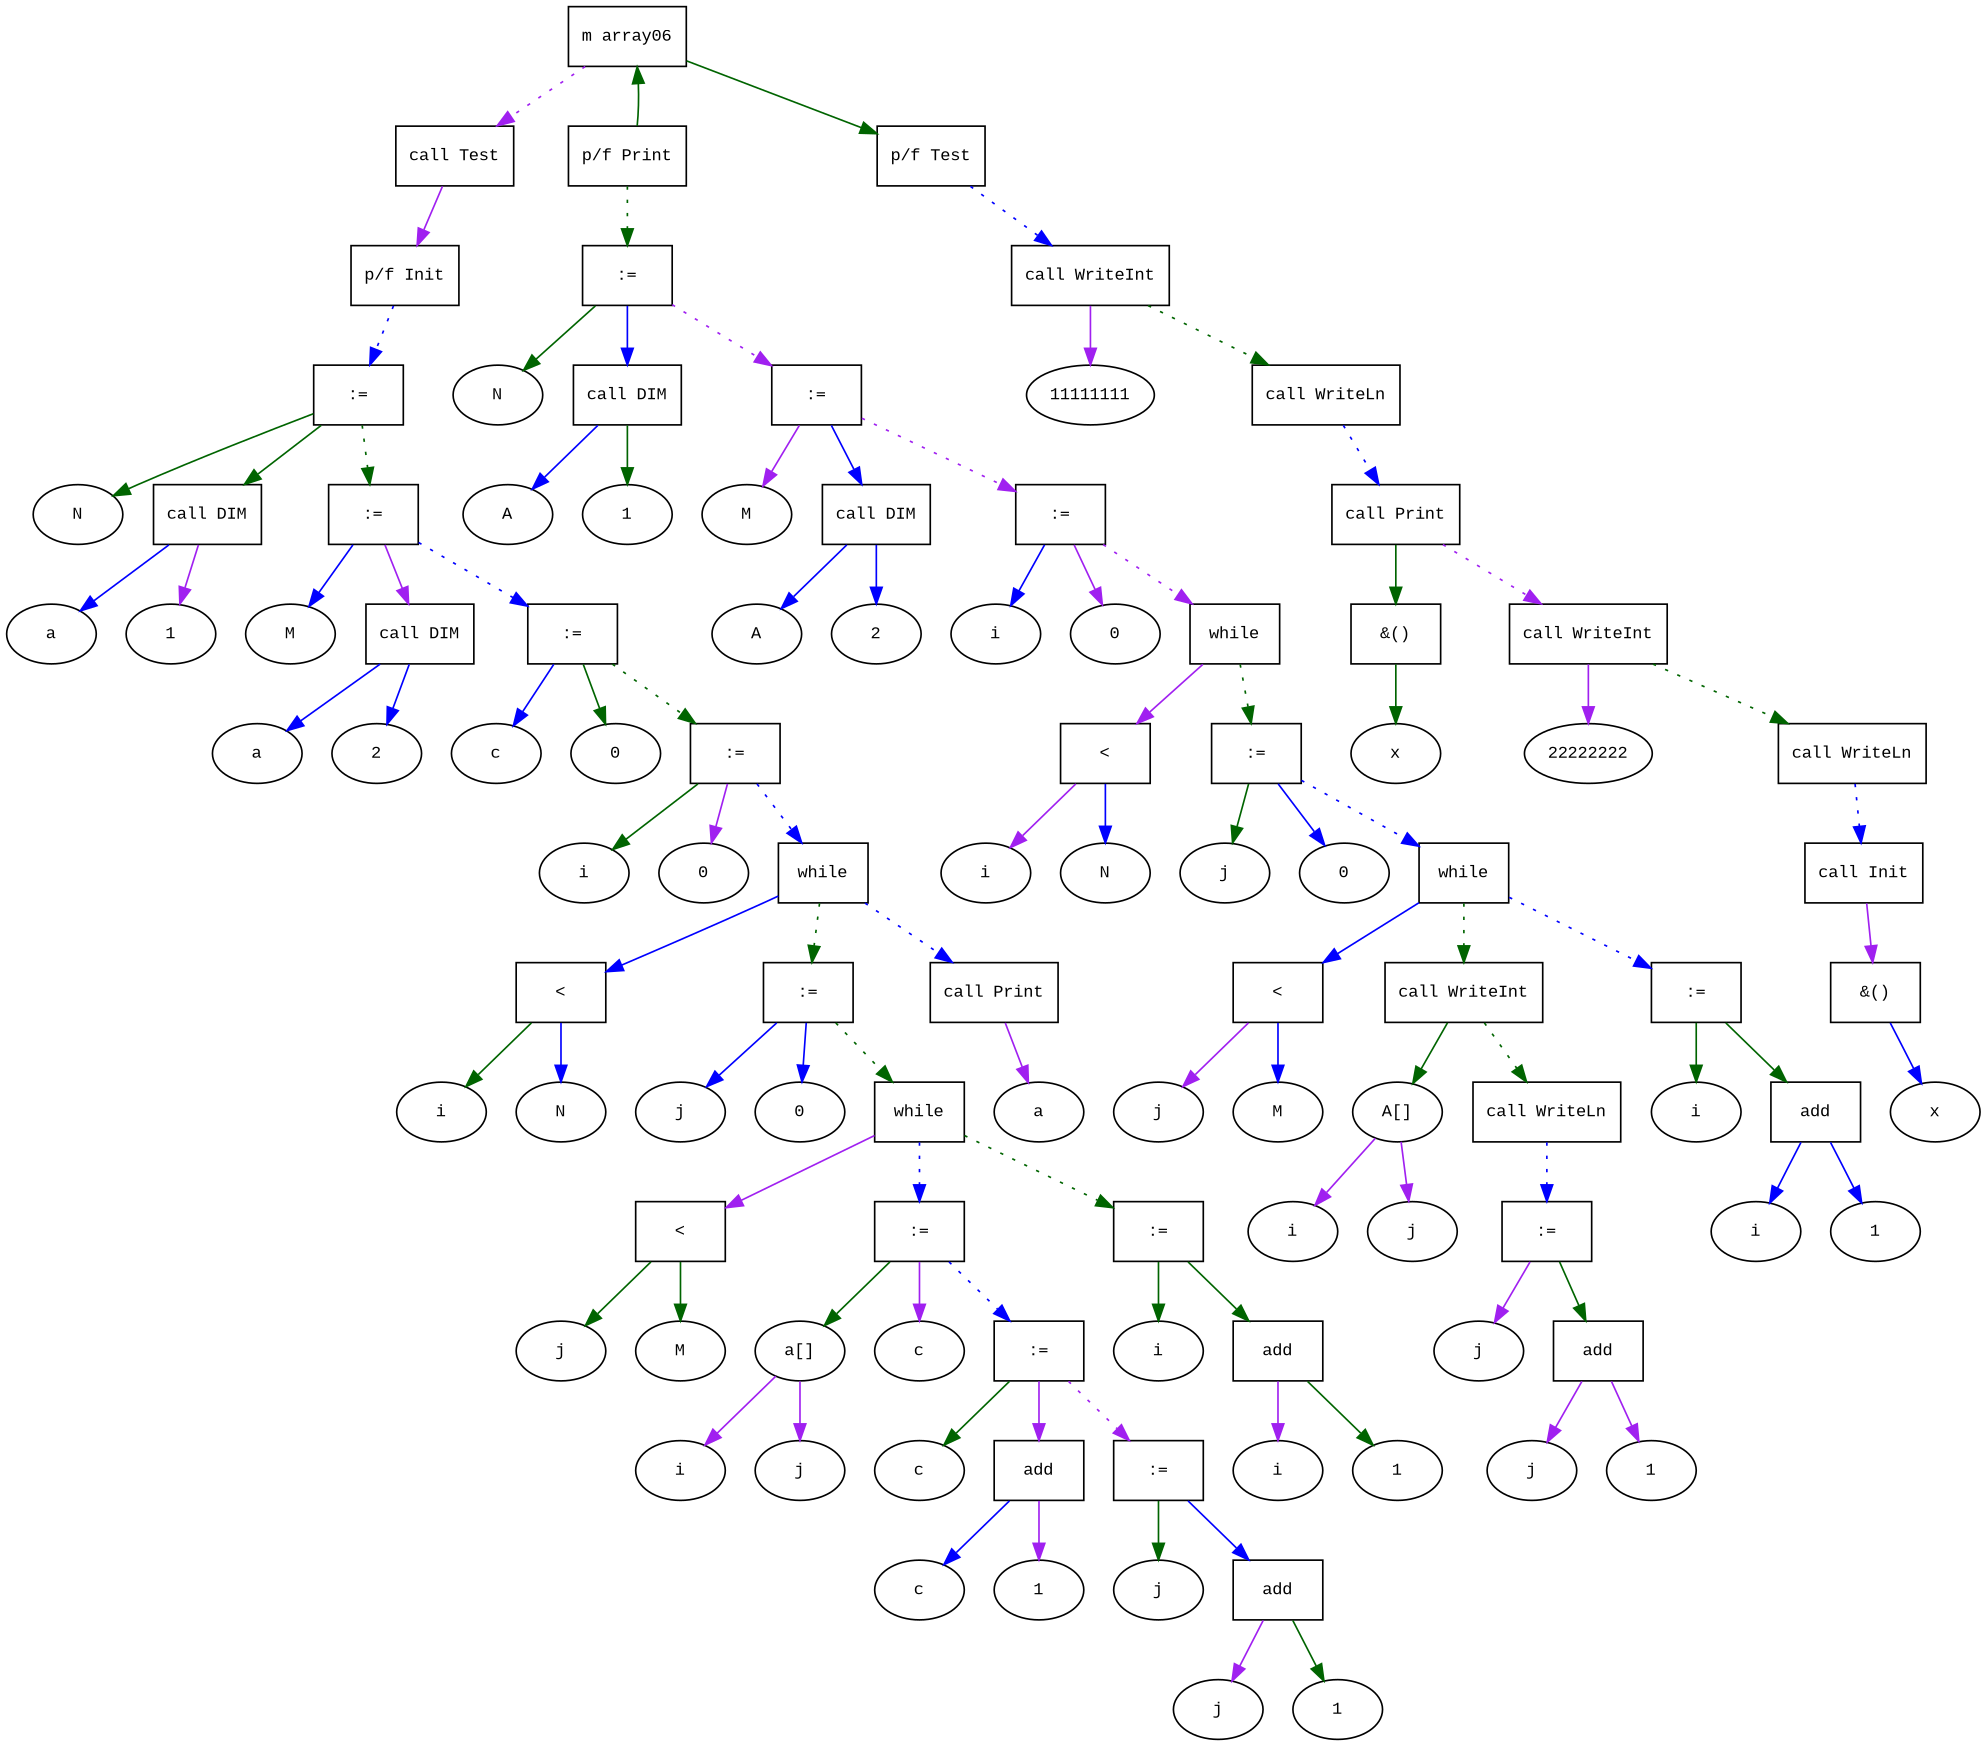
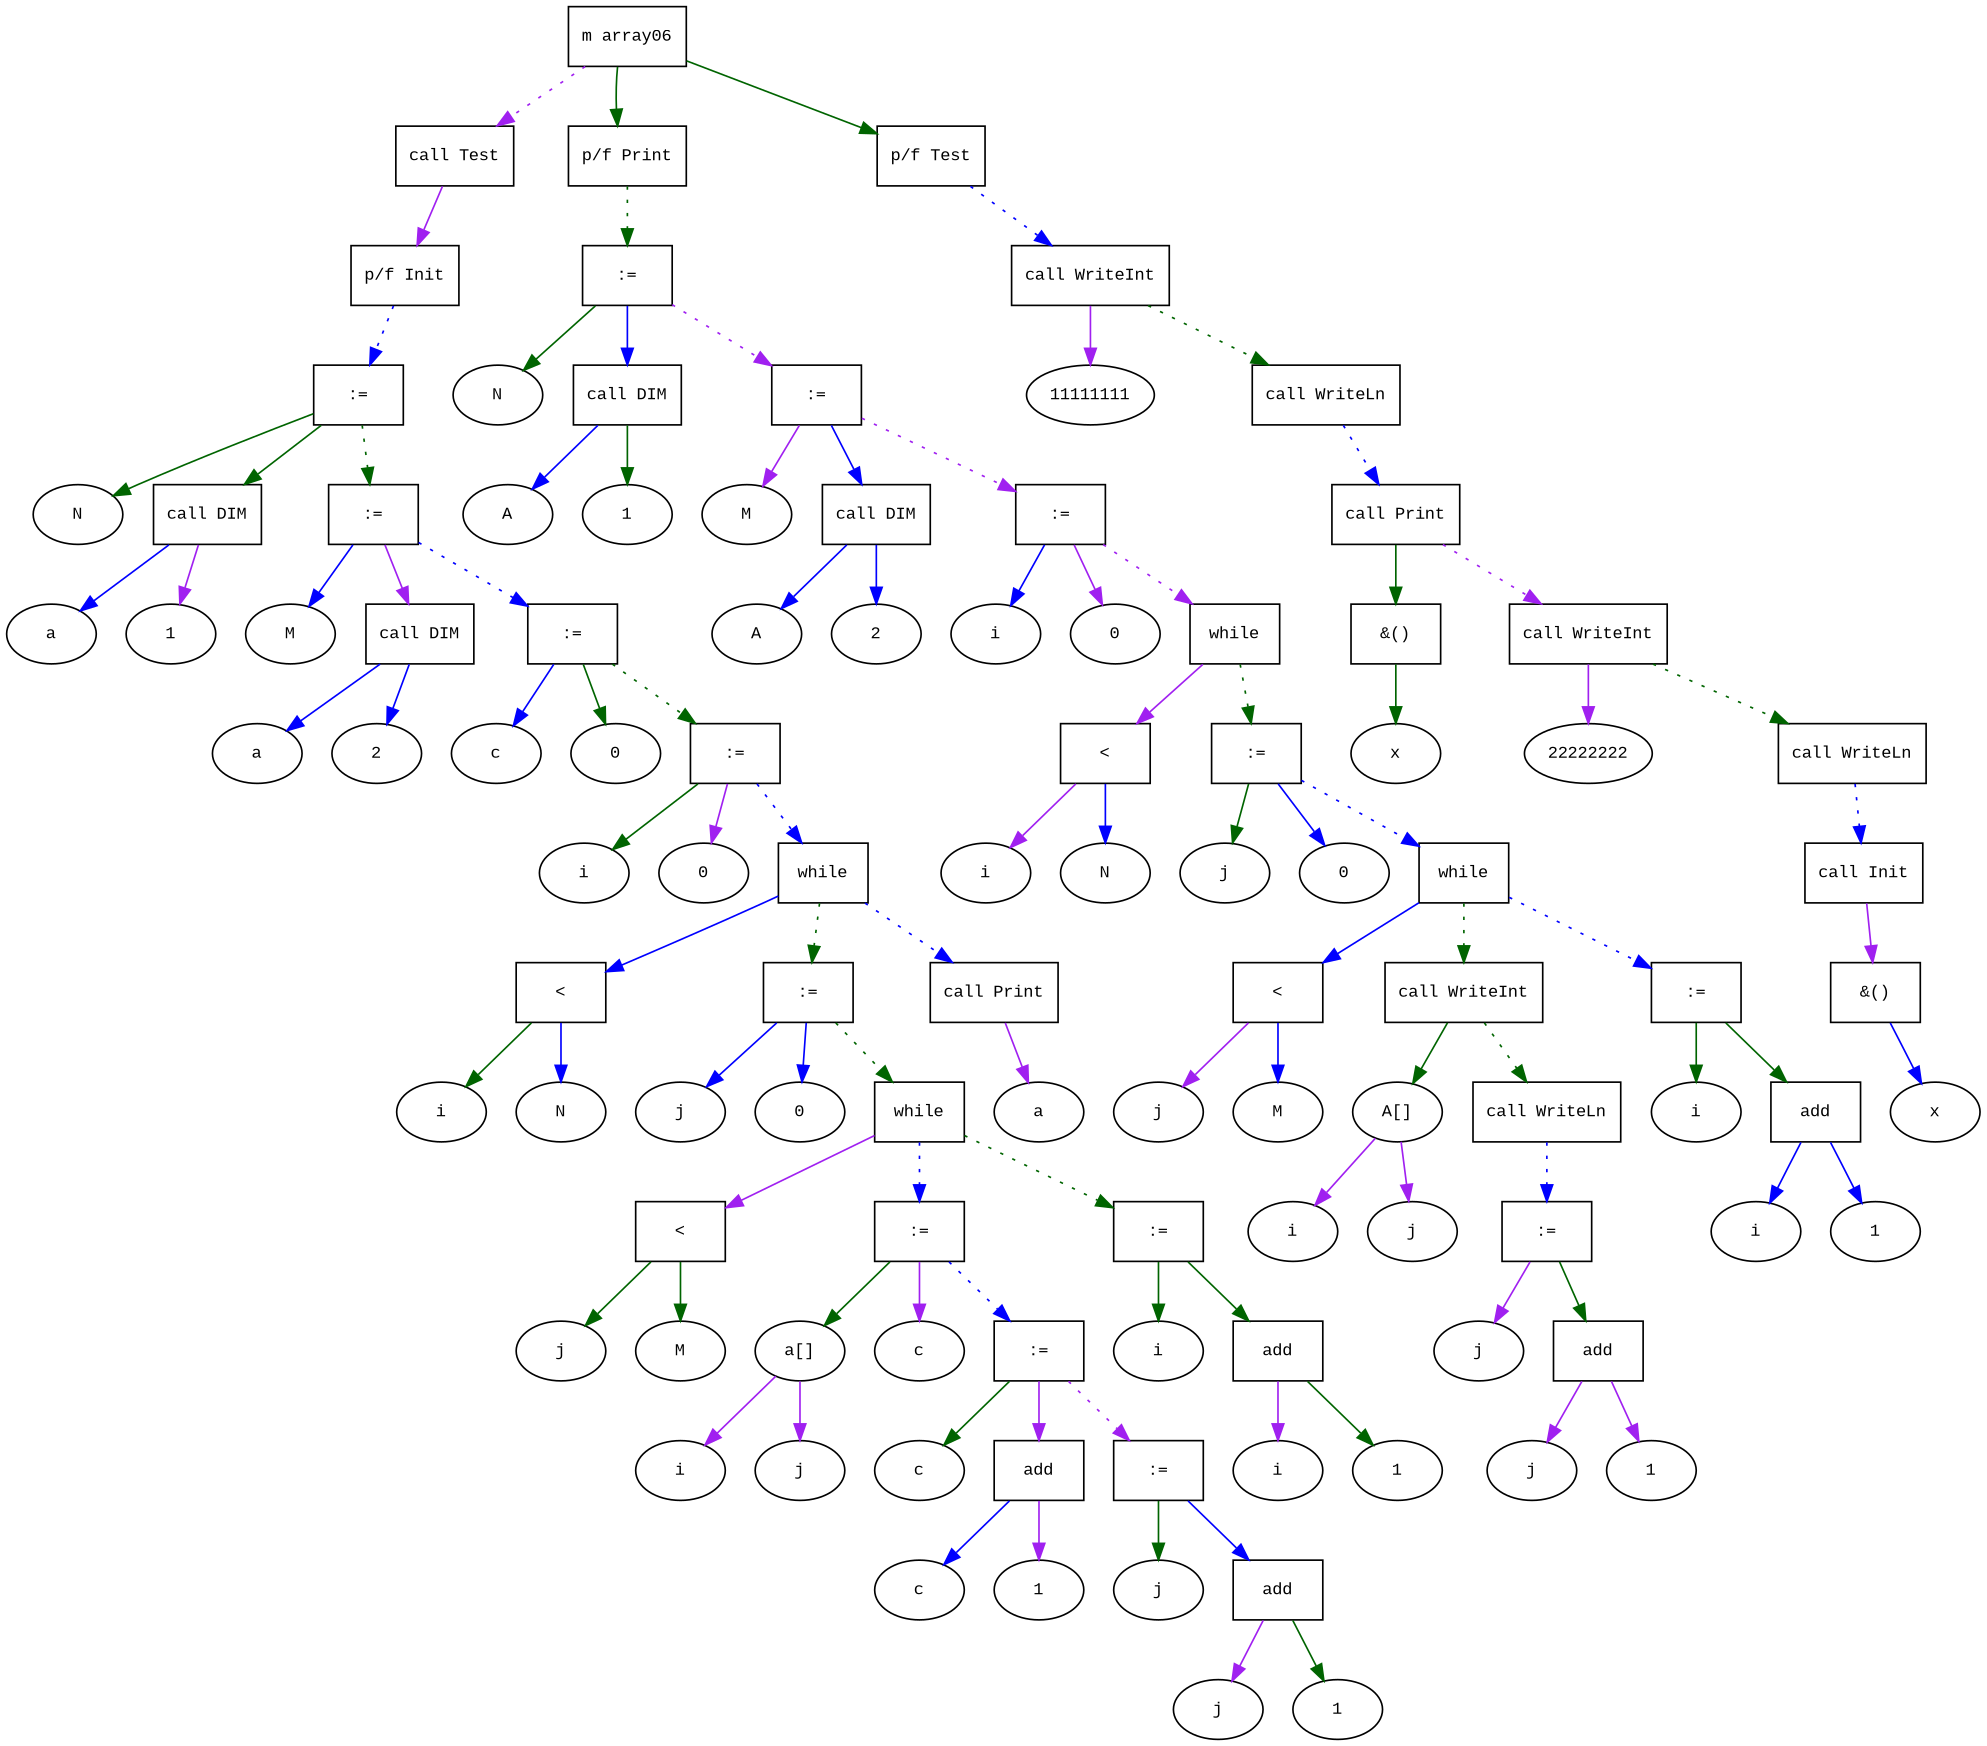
(638, 105) -> (616, 88)
